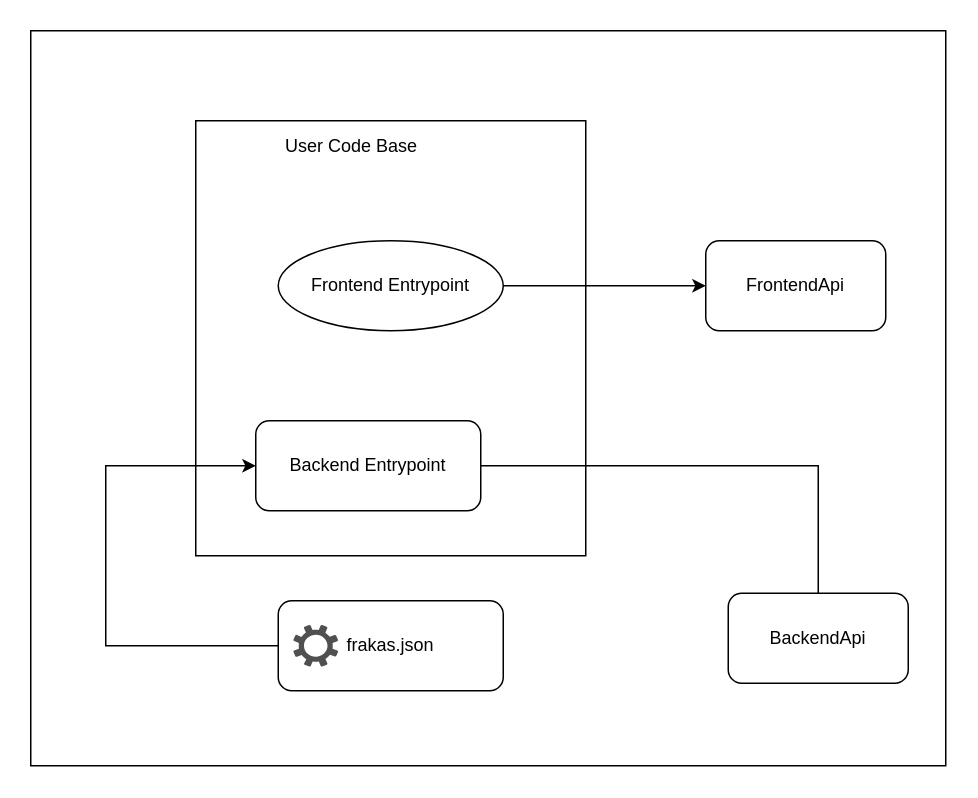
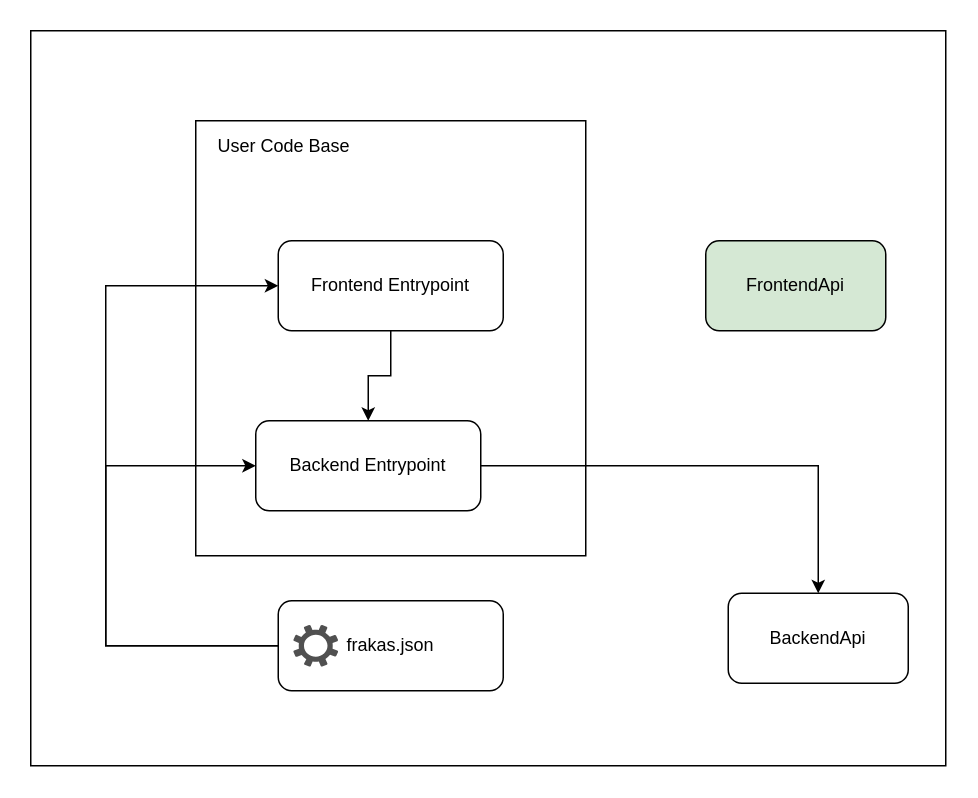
(368, 173) -> (301, 173)
(391, 286) -> (391, 286)
(600, 286) -> (385, 376)
(796, 286) -> (796, 286)
none -> (106, 294)
(818, 586) -> (818, 582)
